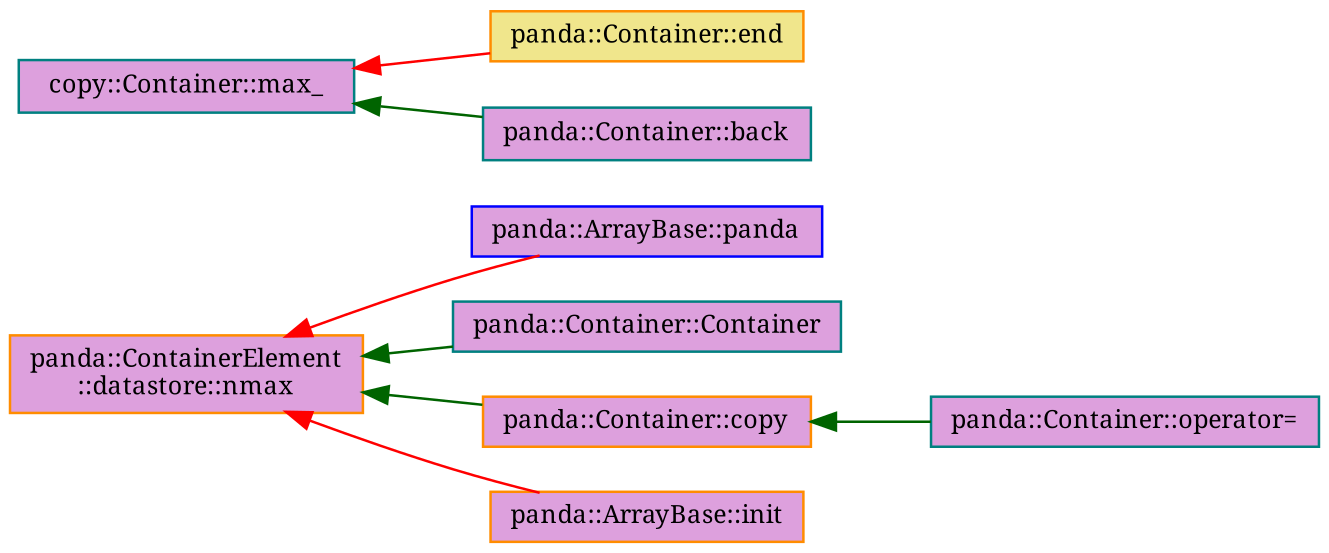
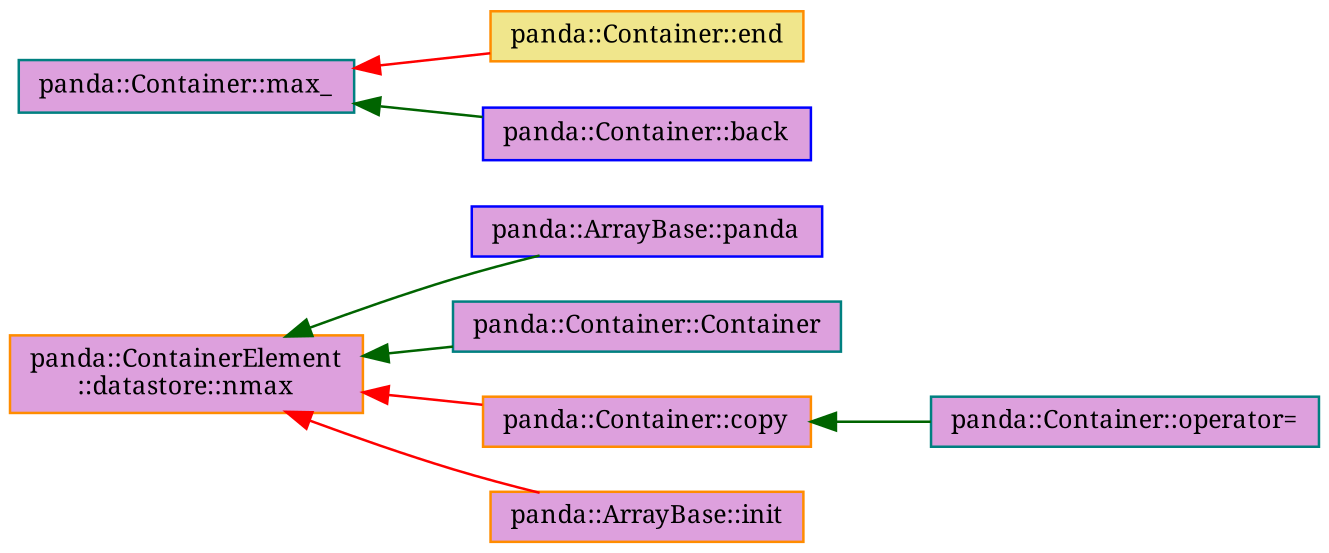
(186, 86) -> (186, 86)
(647, 134) -> (647, 134)
(424, 288) -> (424, 288)
(435, 400) -> (435, 400)
